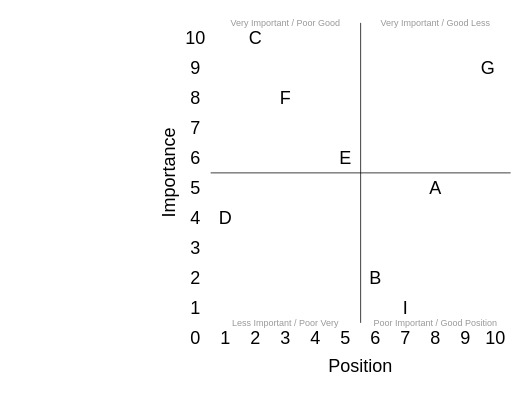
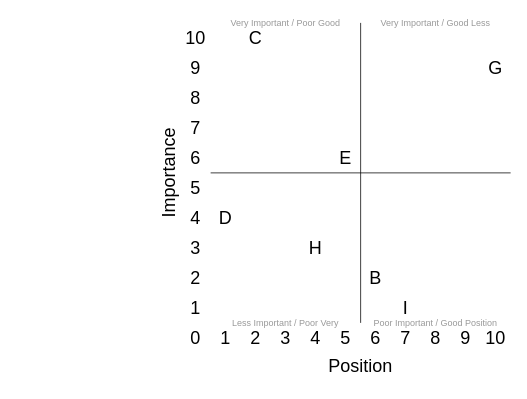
(488, 68) -> (495, 68)
(285, 98) -> none
(435, 188) -> none
none -> (315, 248)
